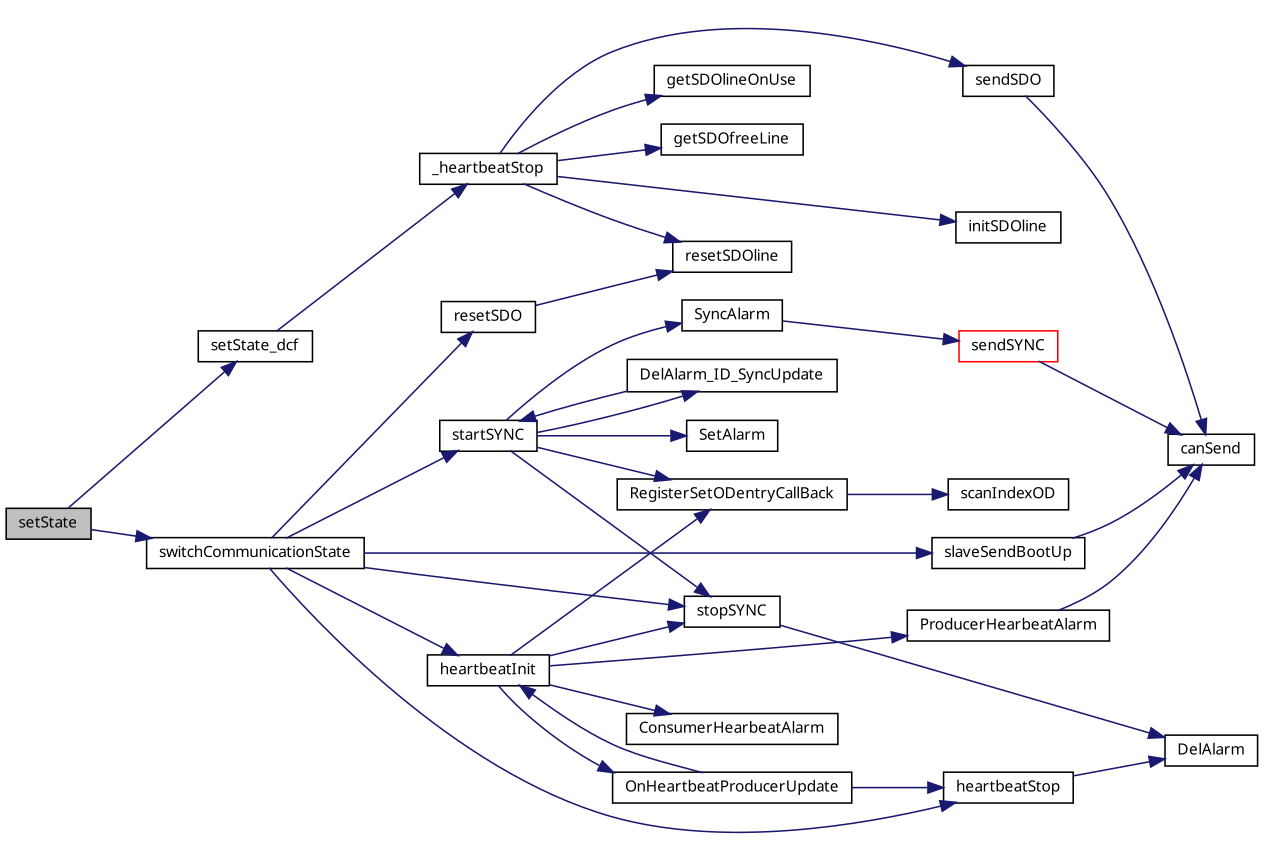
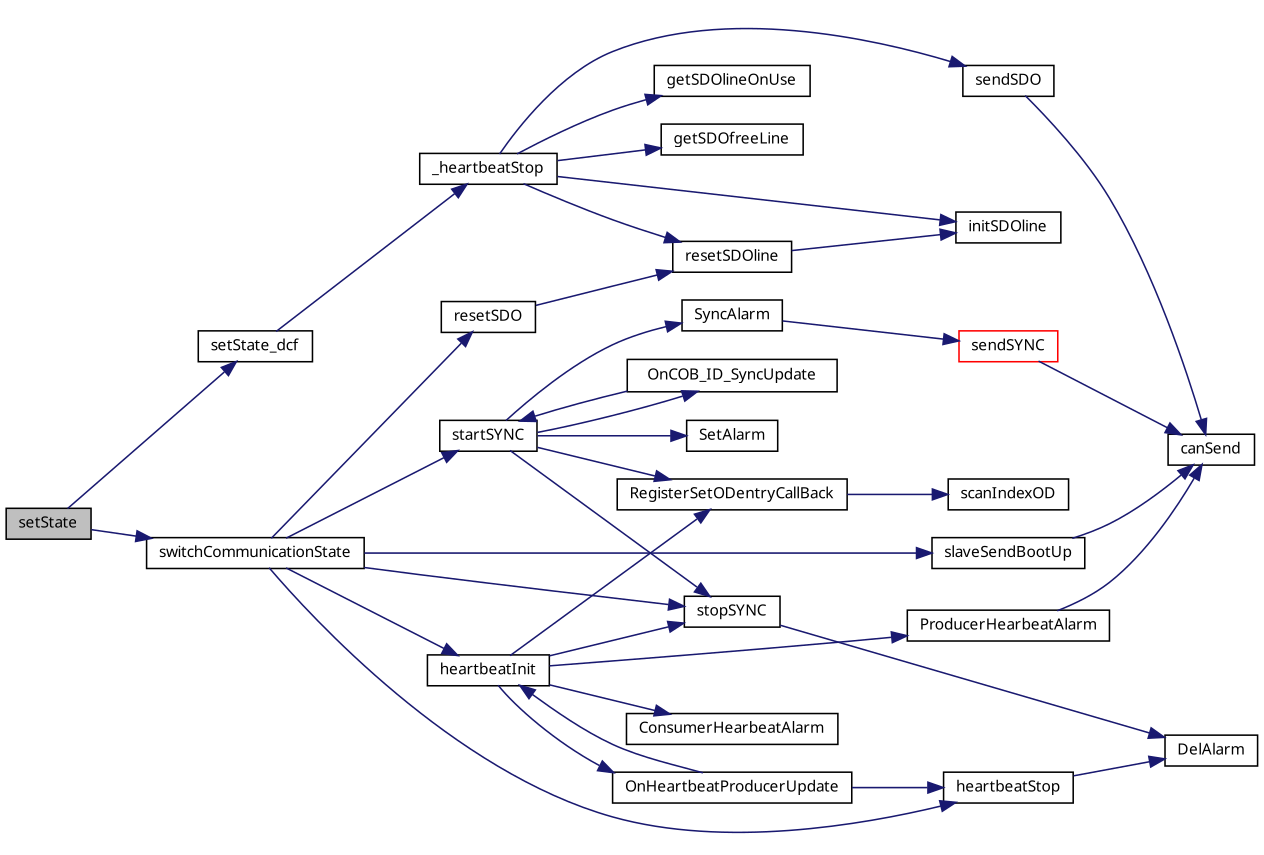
none -> (866, 243)
(732, 376) -> (732, 376)
